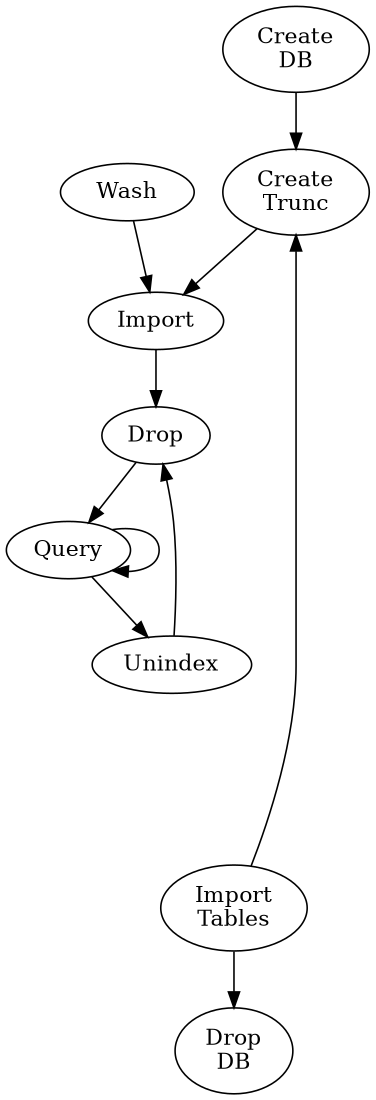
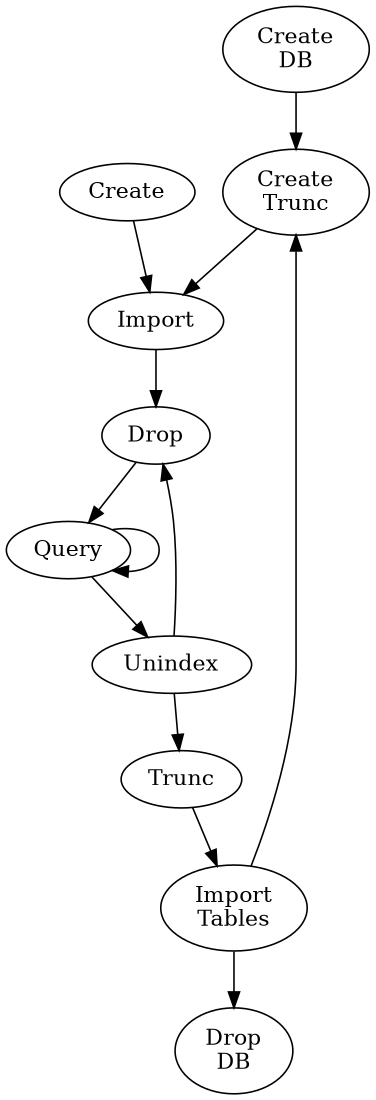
(127, 192) -> (127, 192)
none -> (181, 779)
